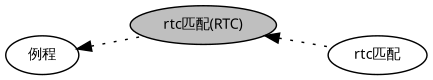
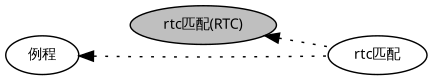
(117, 41) -> (211, 57)
